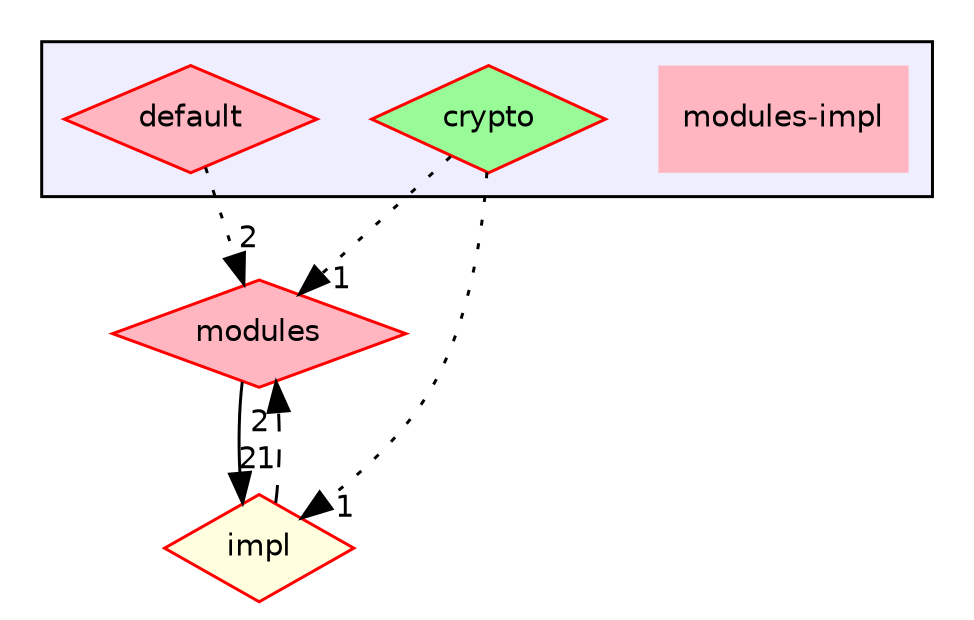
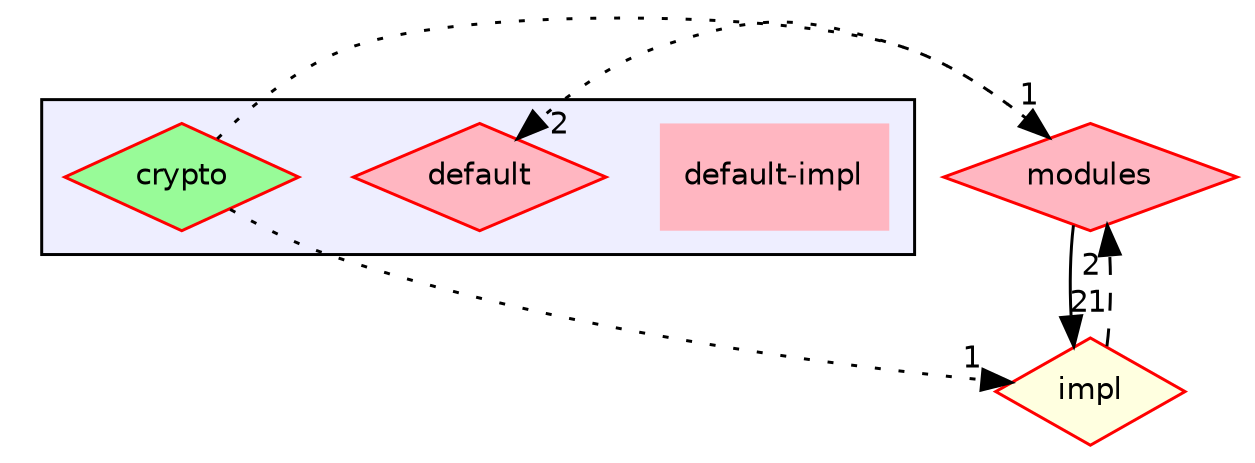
(784, 119) -> (775, 177)
(221, 216) -> (687, 38)
